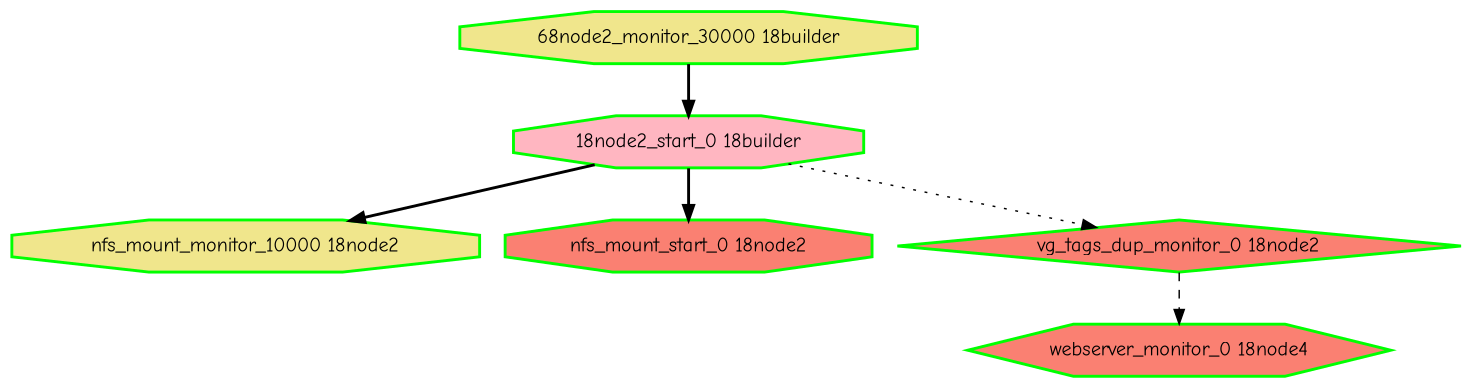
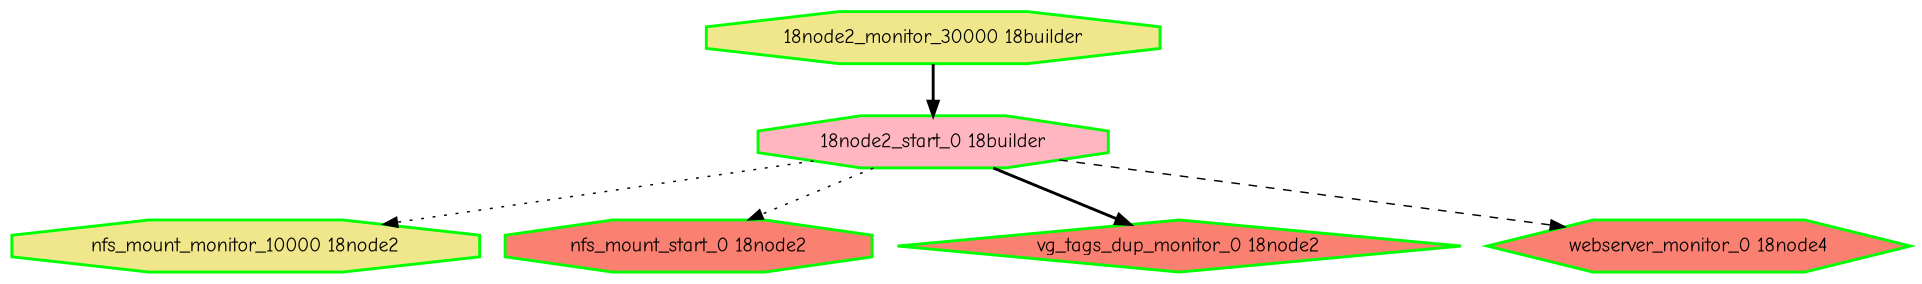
(689, 38) -> (933, 38)
(689, 187) -> (818, 191)
(479, 191) -> (606, 192)
(935, 194) -> (1055, 193)
(1179, 291) -> (1305, 192)
